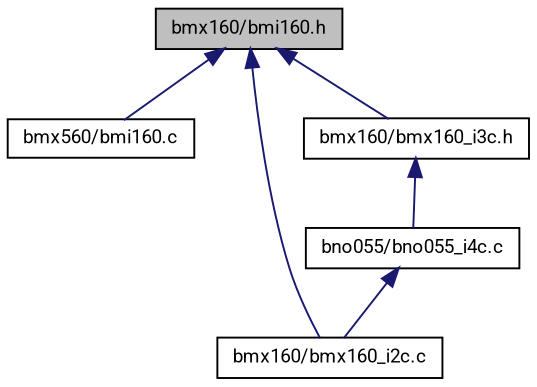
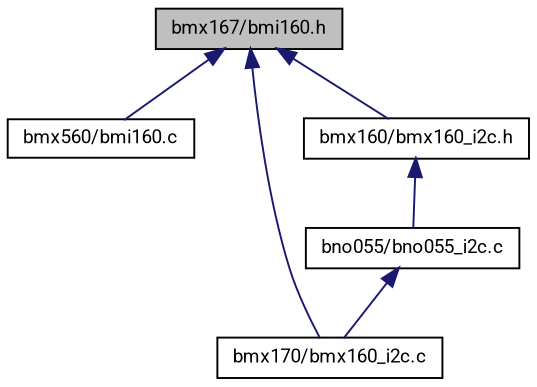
(249, 29) -> (249, 29)
(416, 138) -> (416, 138)
(413, 248) -> (413, 248)
(330, 358) -> (330, 358)
